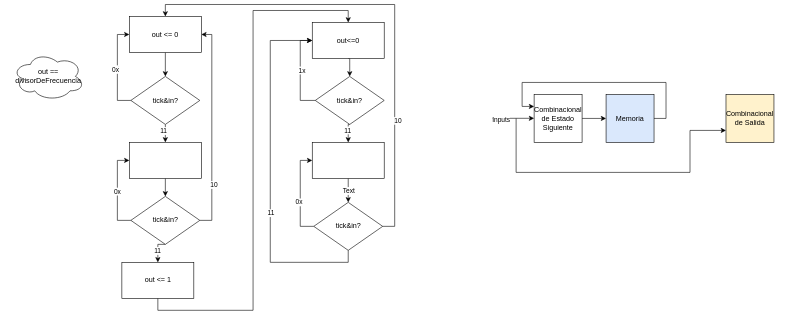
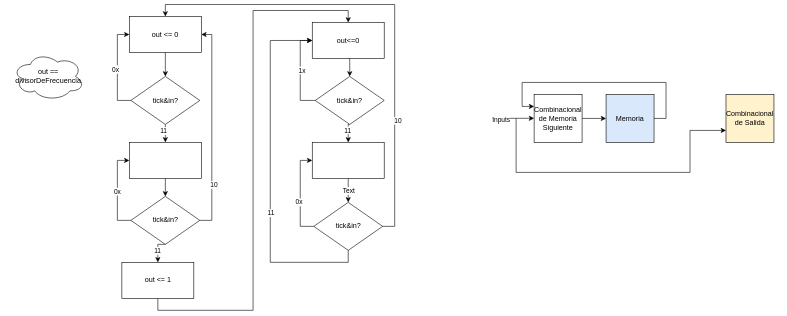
(558, 119) -> (558, 119)
